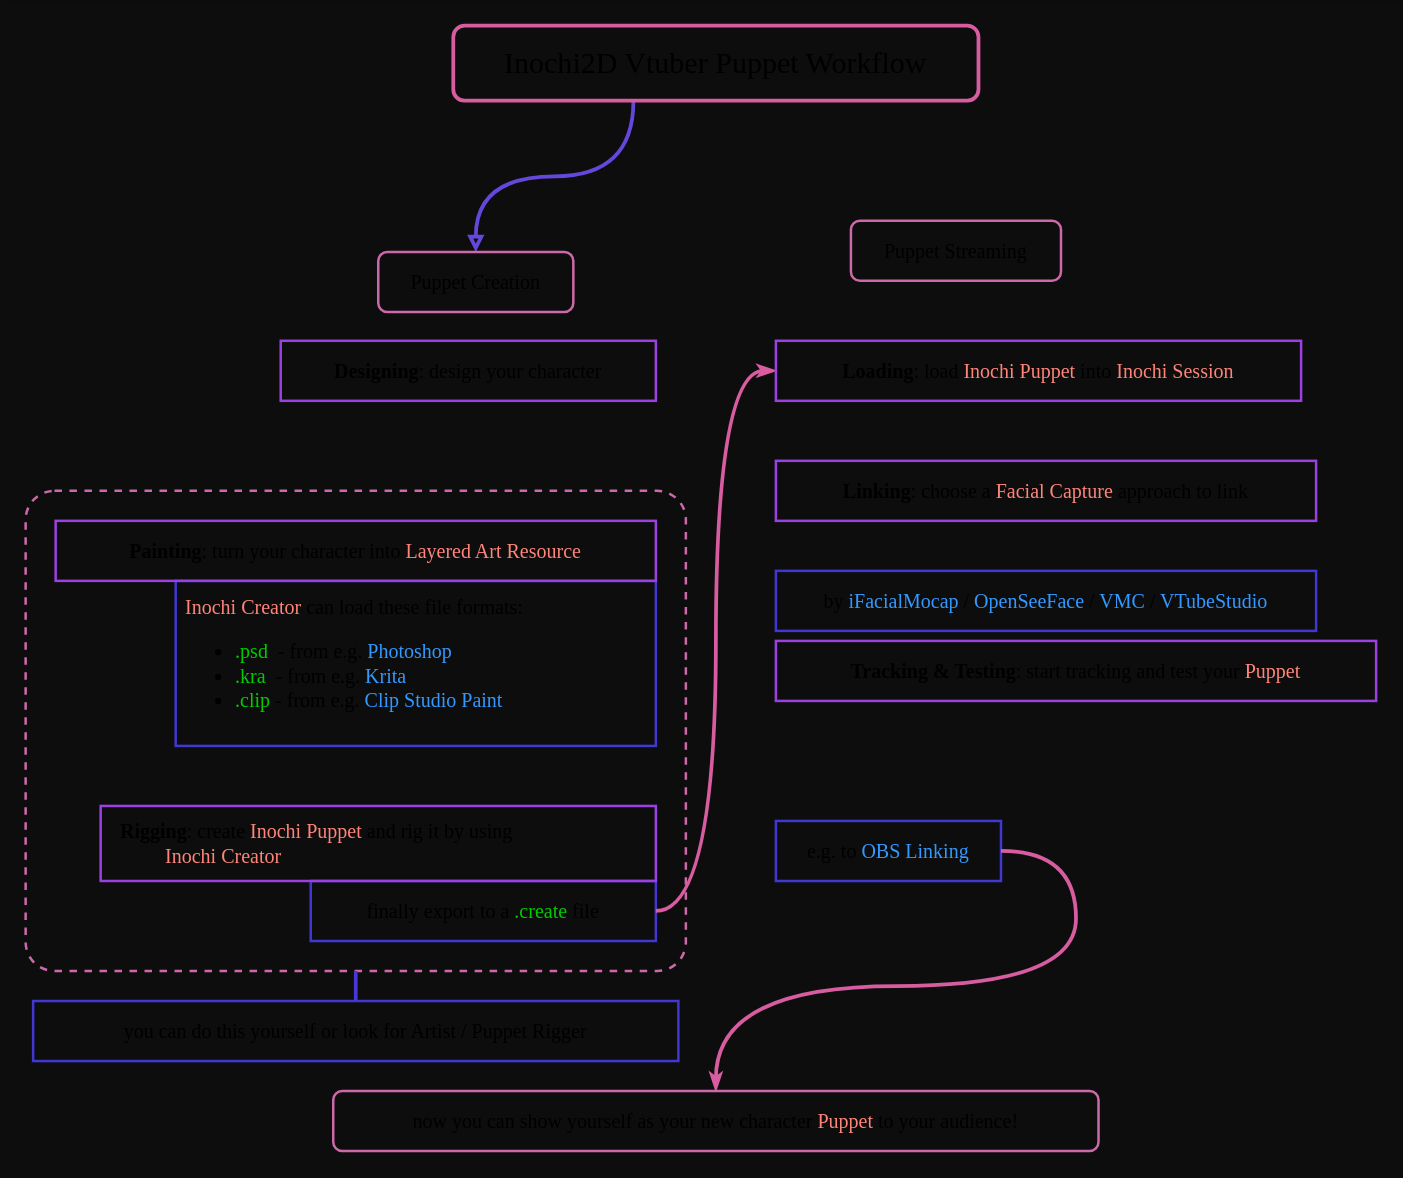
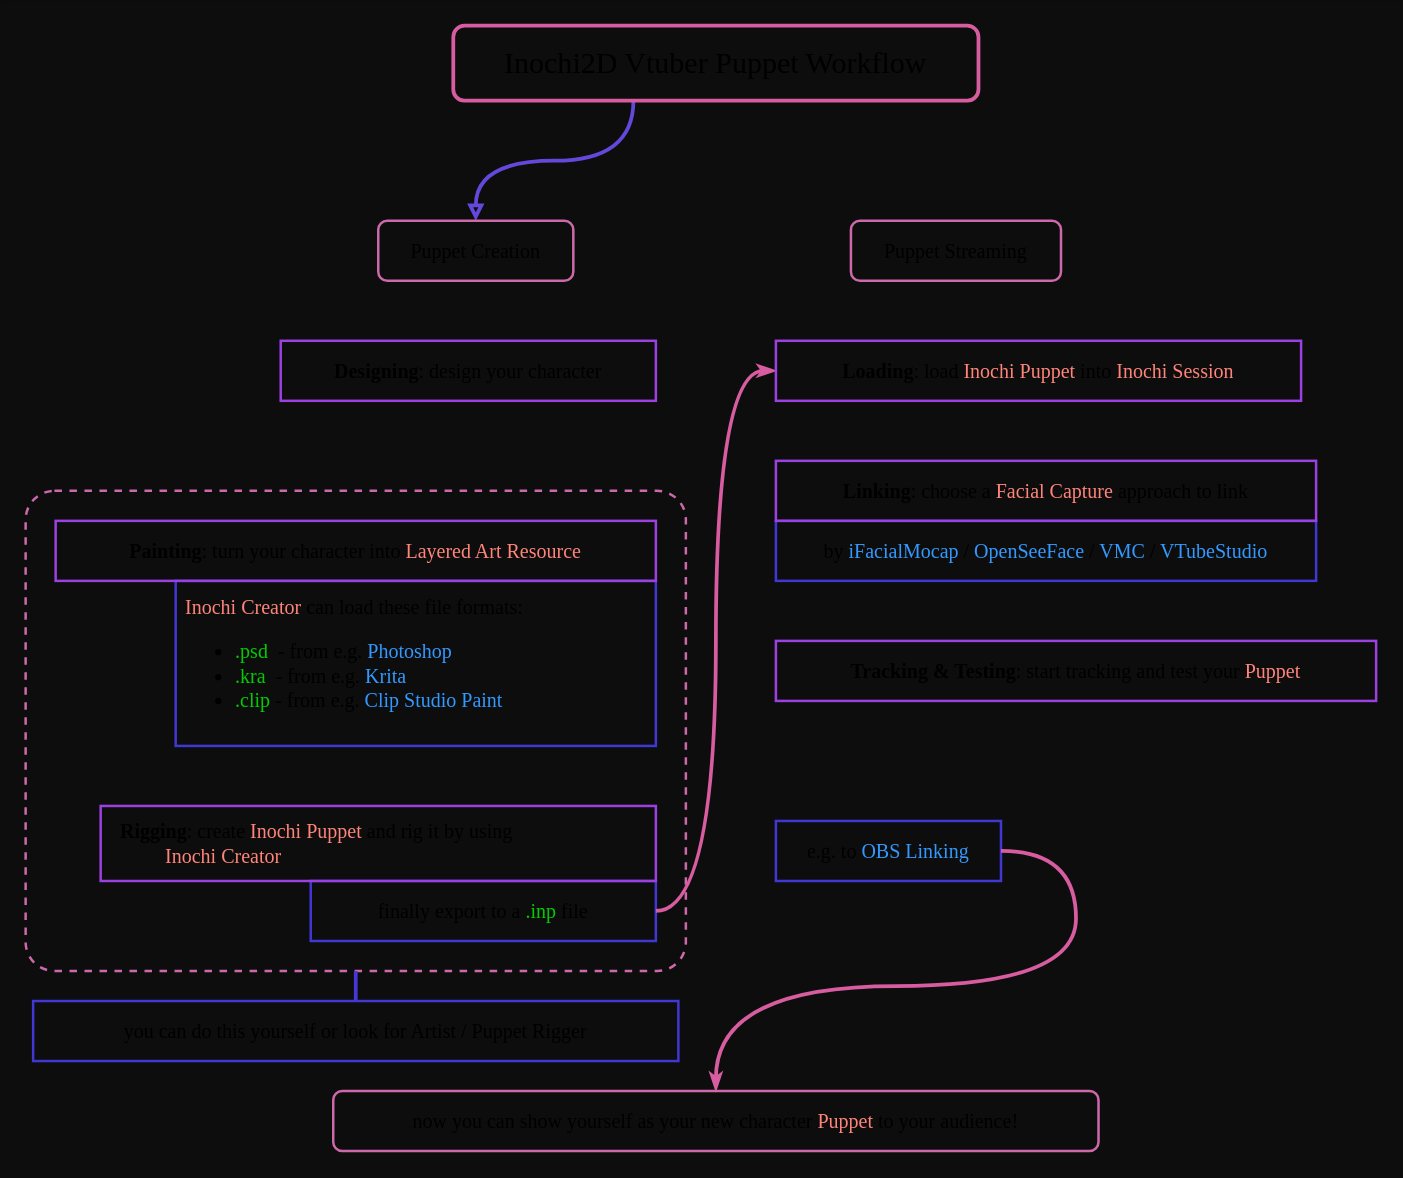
(476, 282) -> (476, 251)
(1046, 601) -> (1046, 551)
(483, 911) -> (483, 911)
